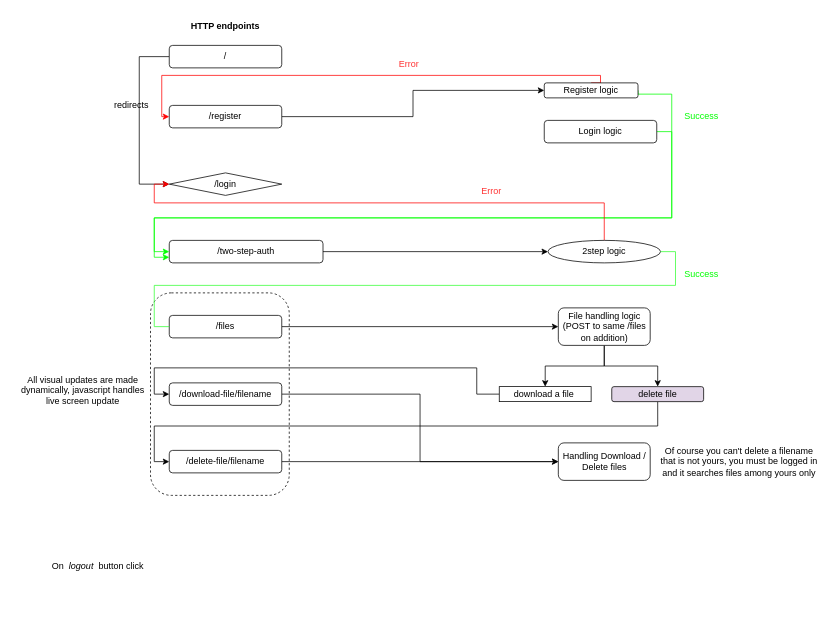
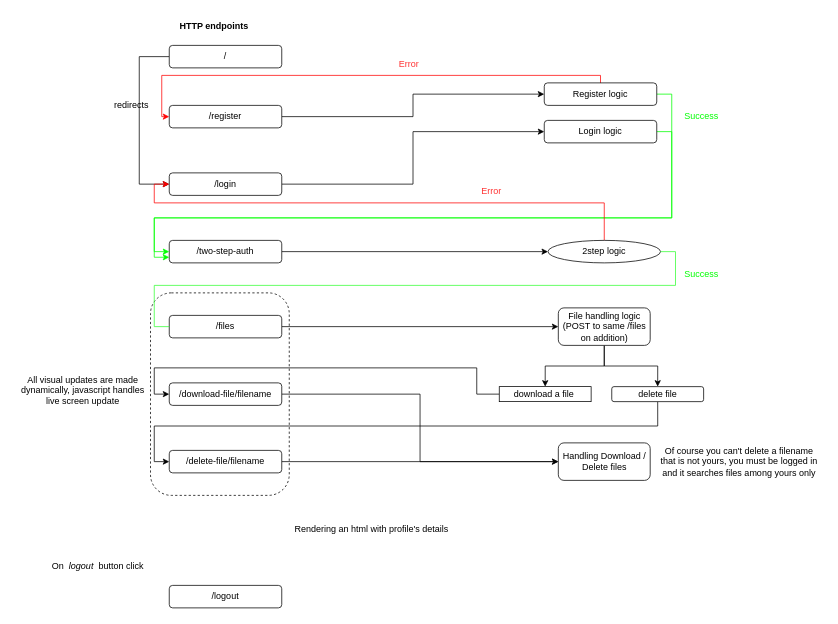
(225, 27) -> (214, 27)
(591, 90) -> (600, 94)
none -> (475, 132)
(225, 184) -> (225, 184)
(246, 252) -> (225, 252)
(658, 394) -> (658, 394)
none -> (372, 529)
none -> (225, 597)
